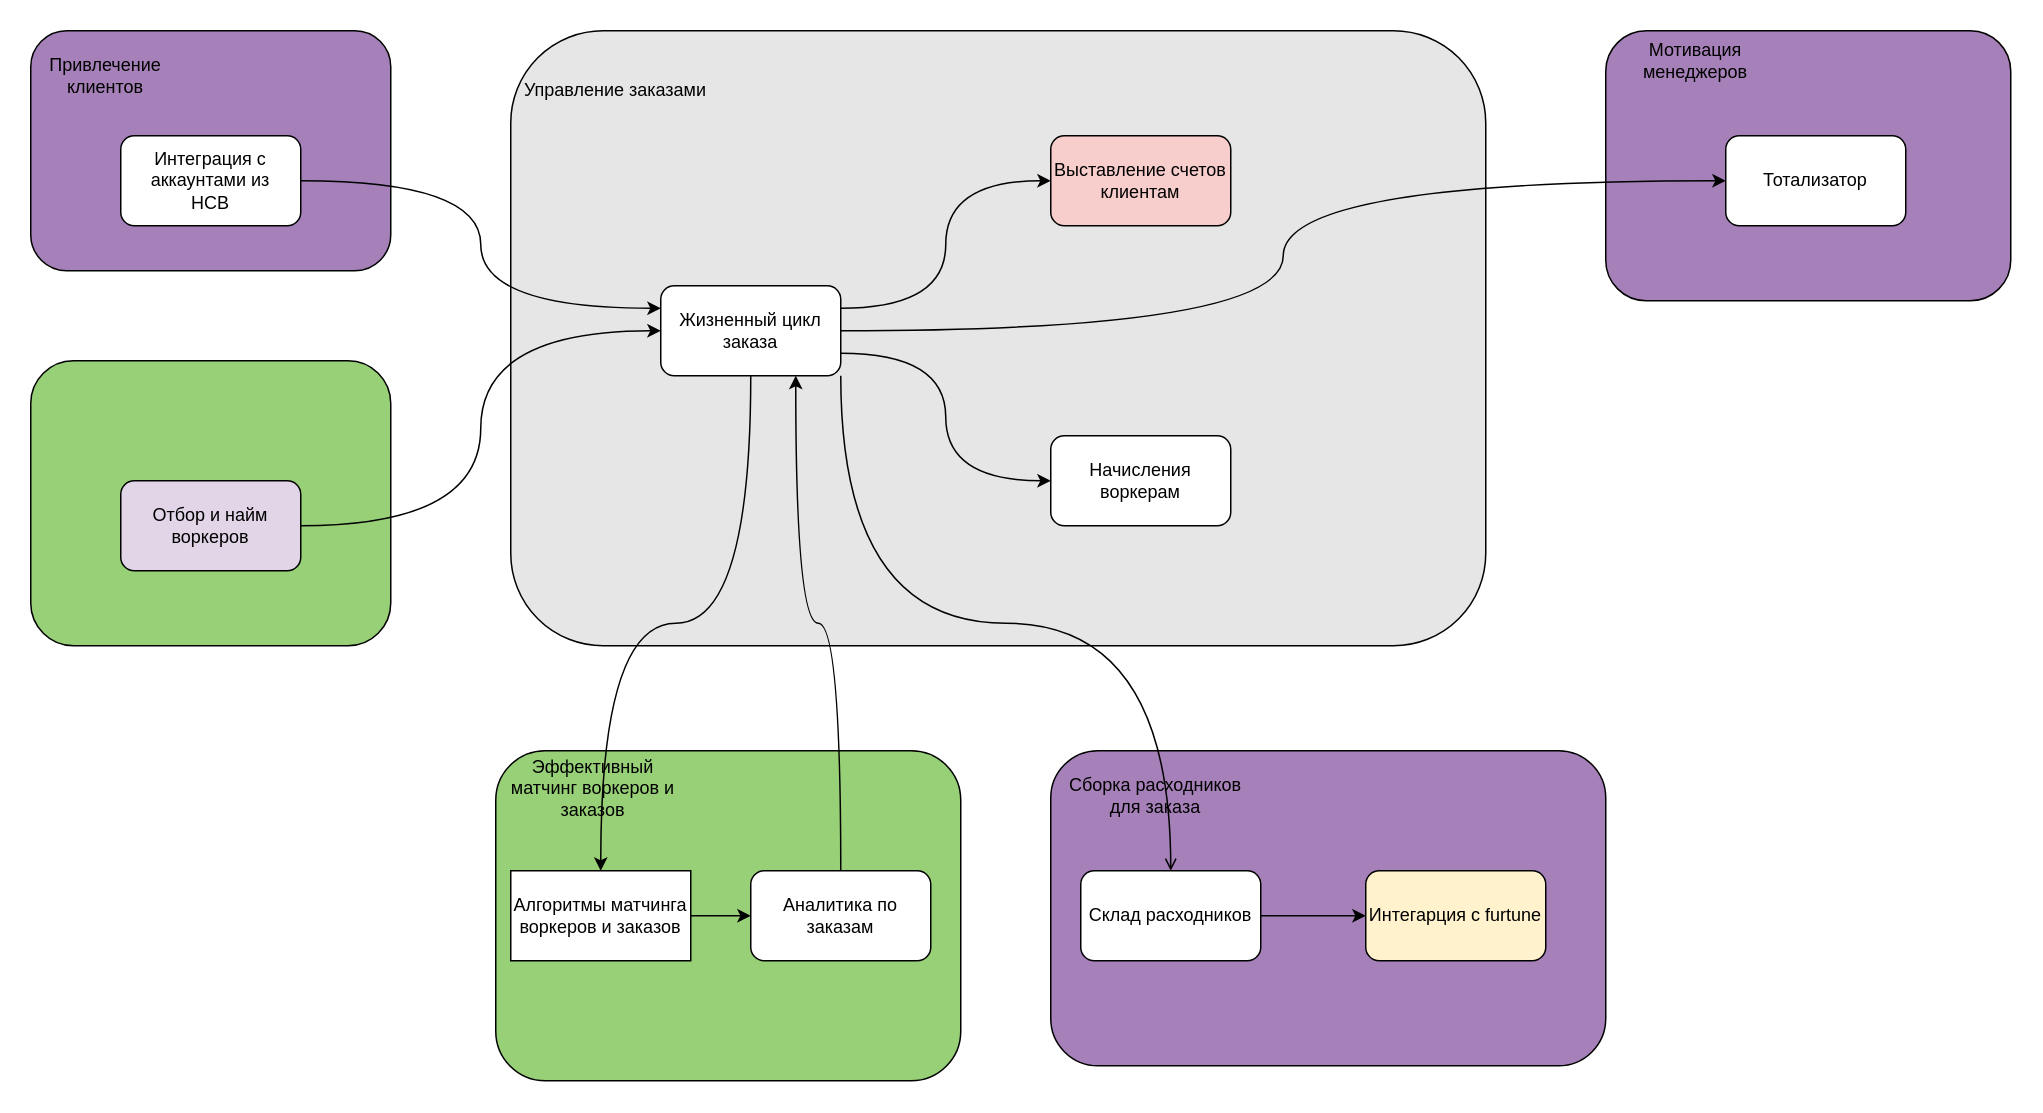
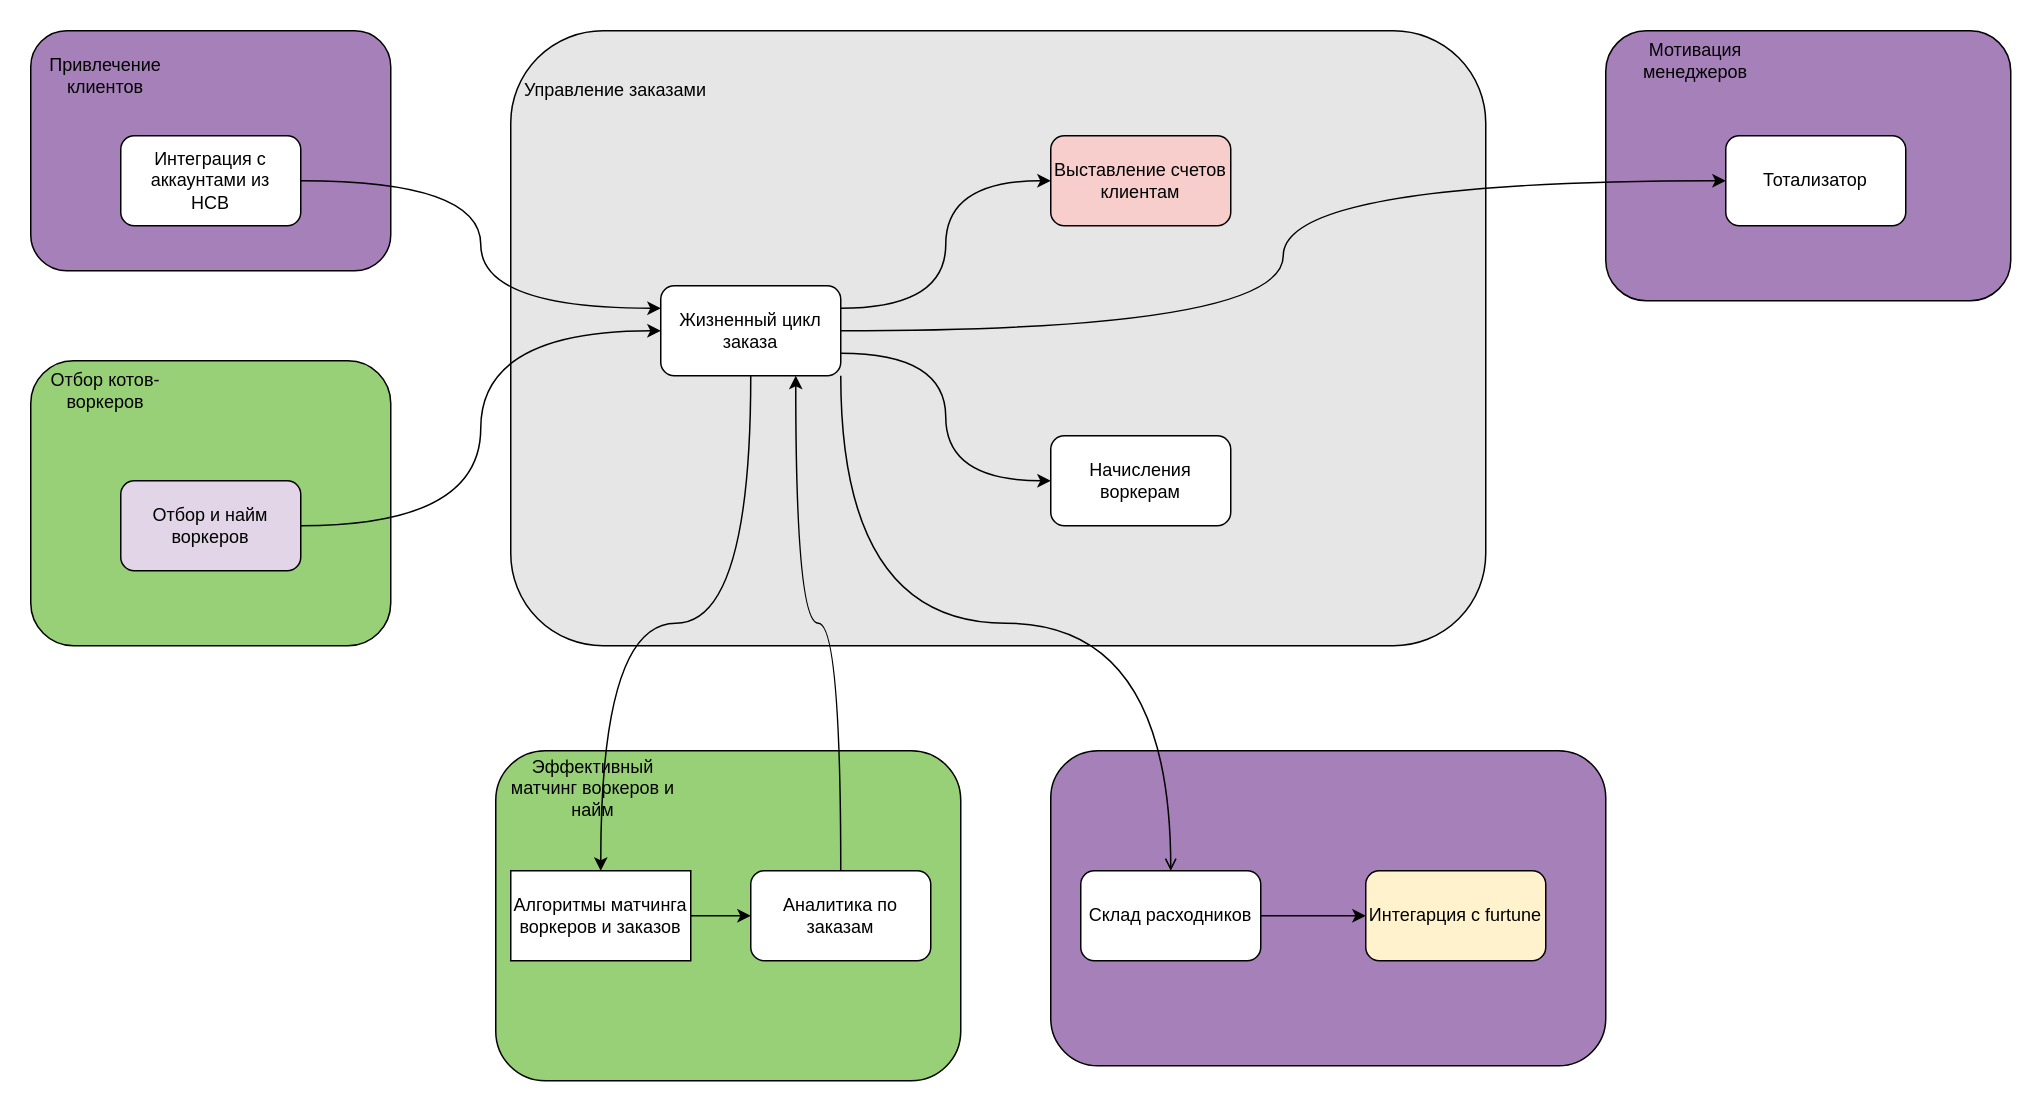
none -> (106, 391)
(593, 788) -> (593, 788)
(1156, 796) -> none
